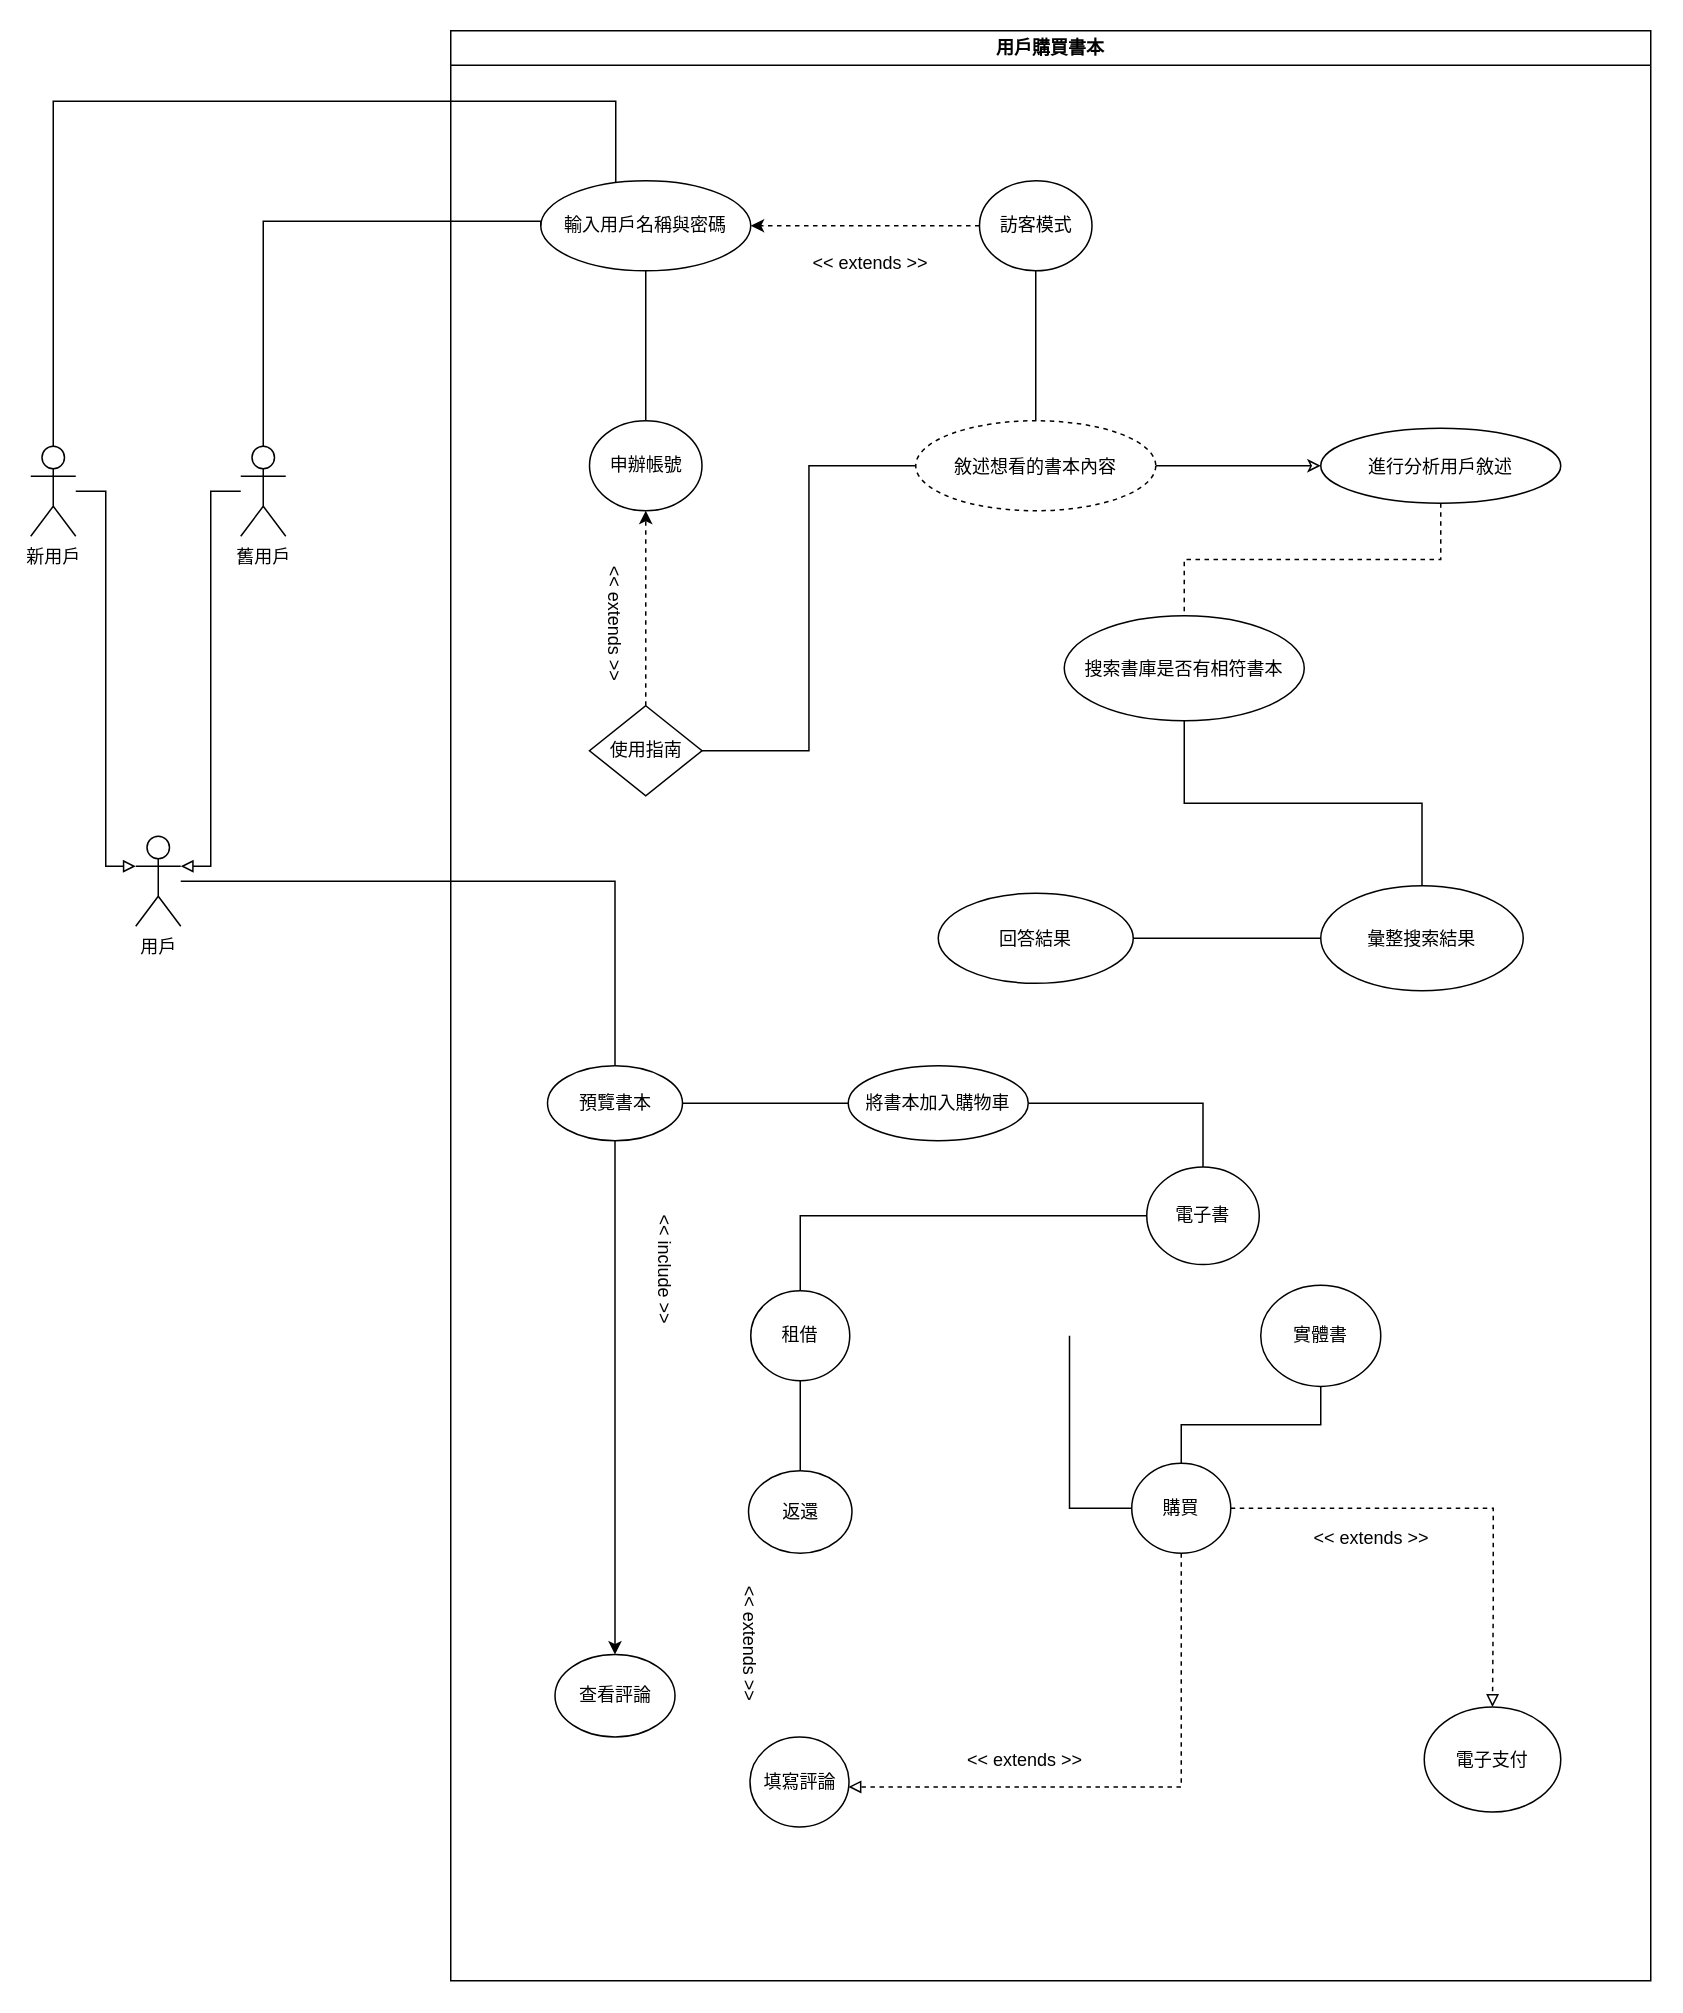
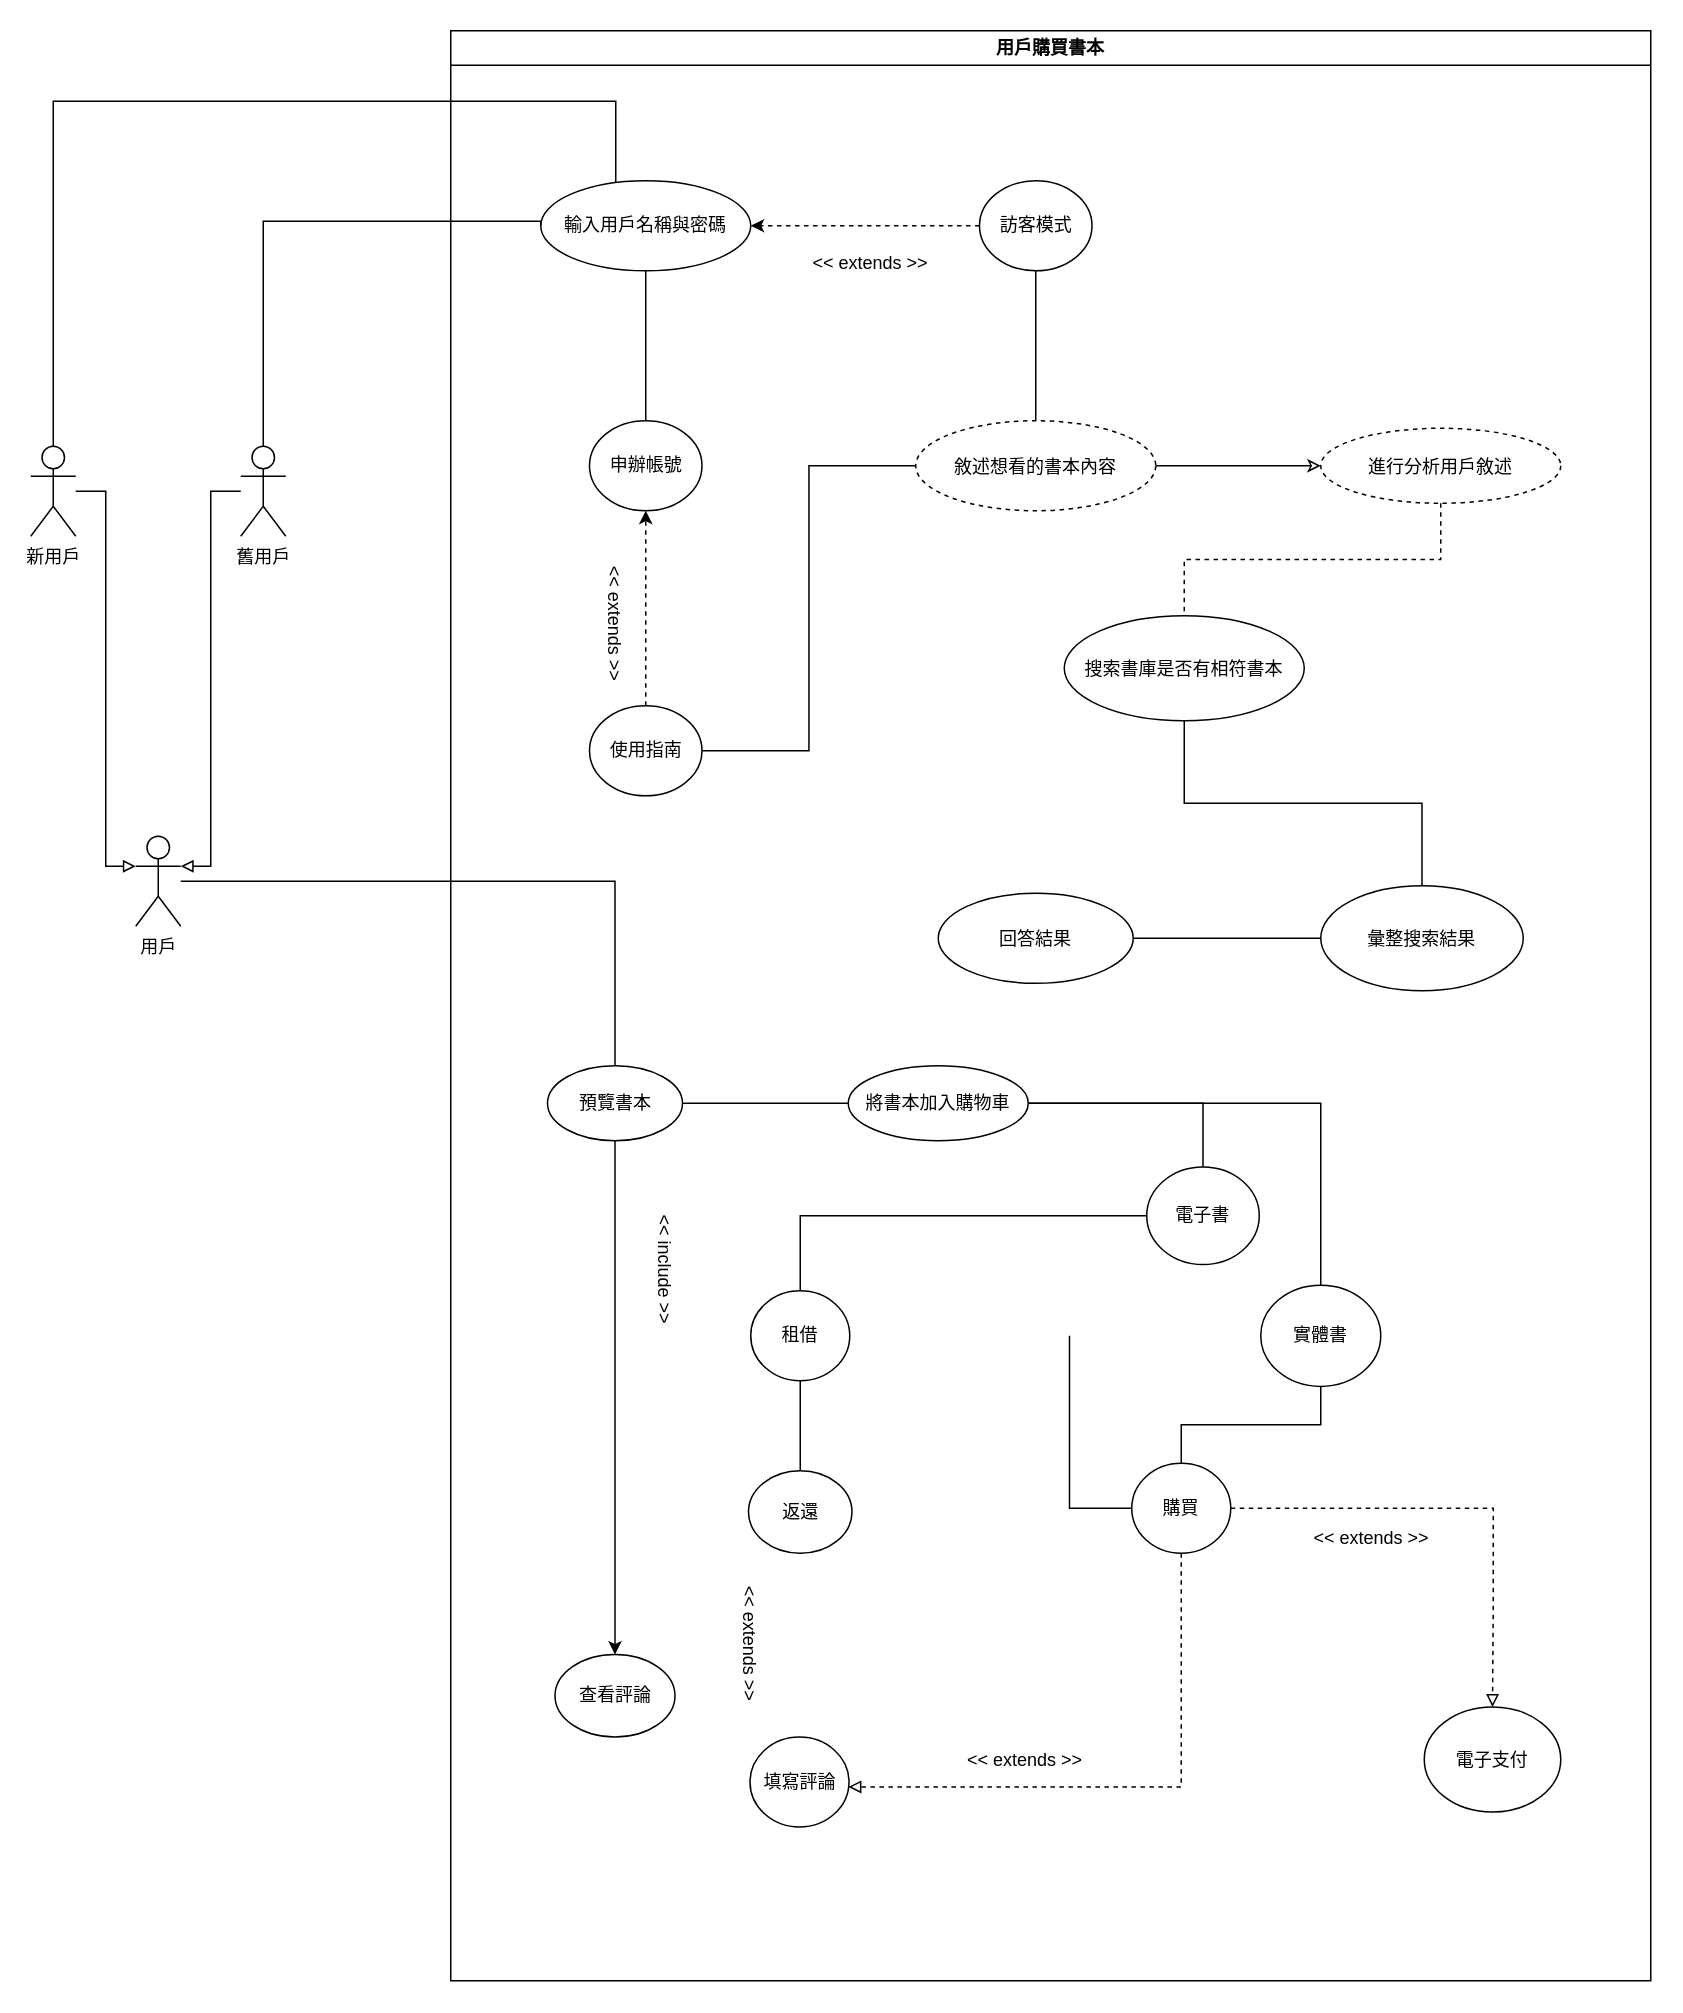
(1441, 466) -> (1441, 466)
(646, 751) -> (646, 751)
none -> (1321, 1136)
